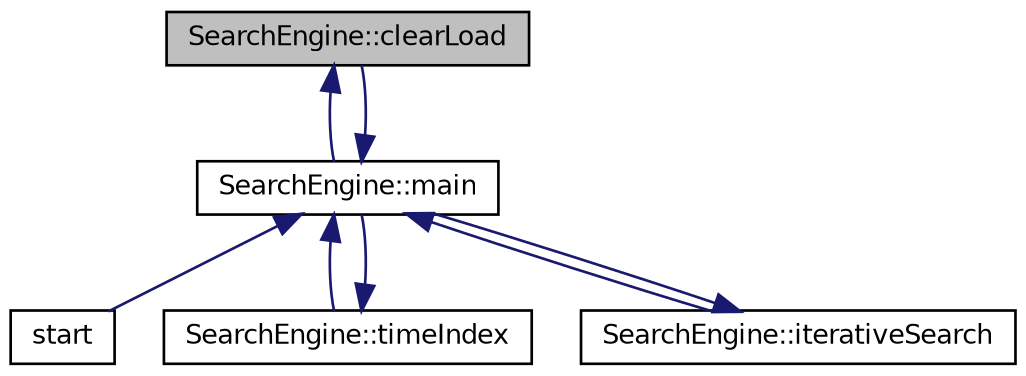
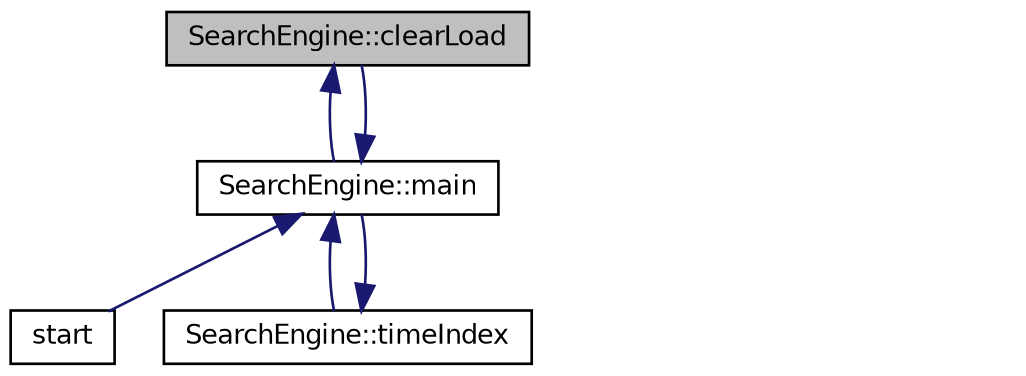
(798, 337) -> none
